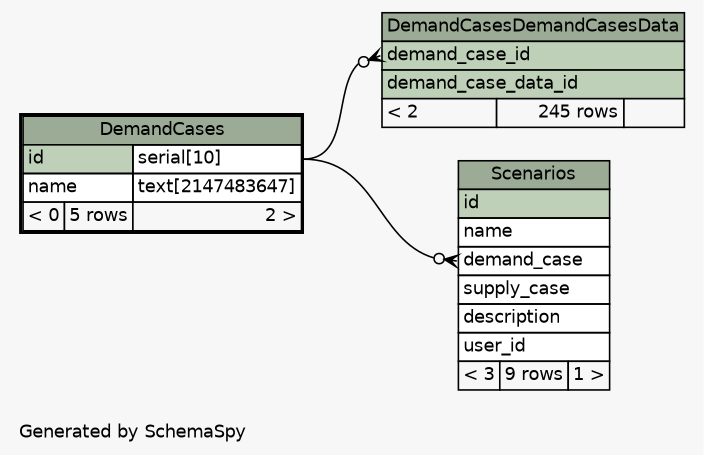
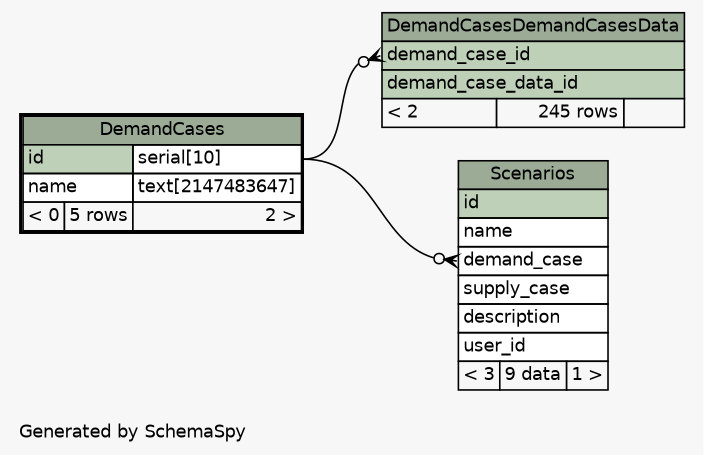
(534, 375) -> (533, 375)
